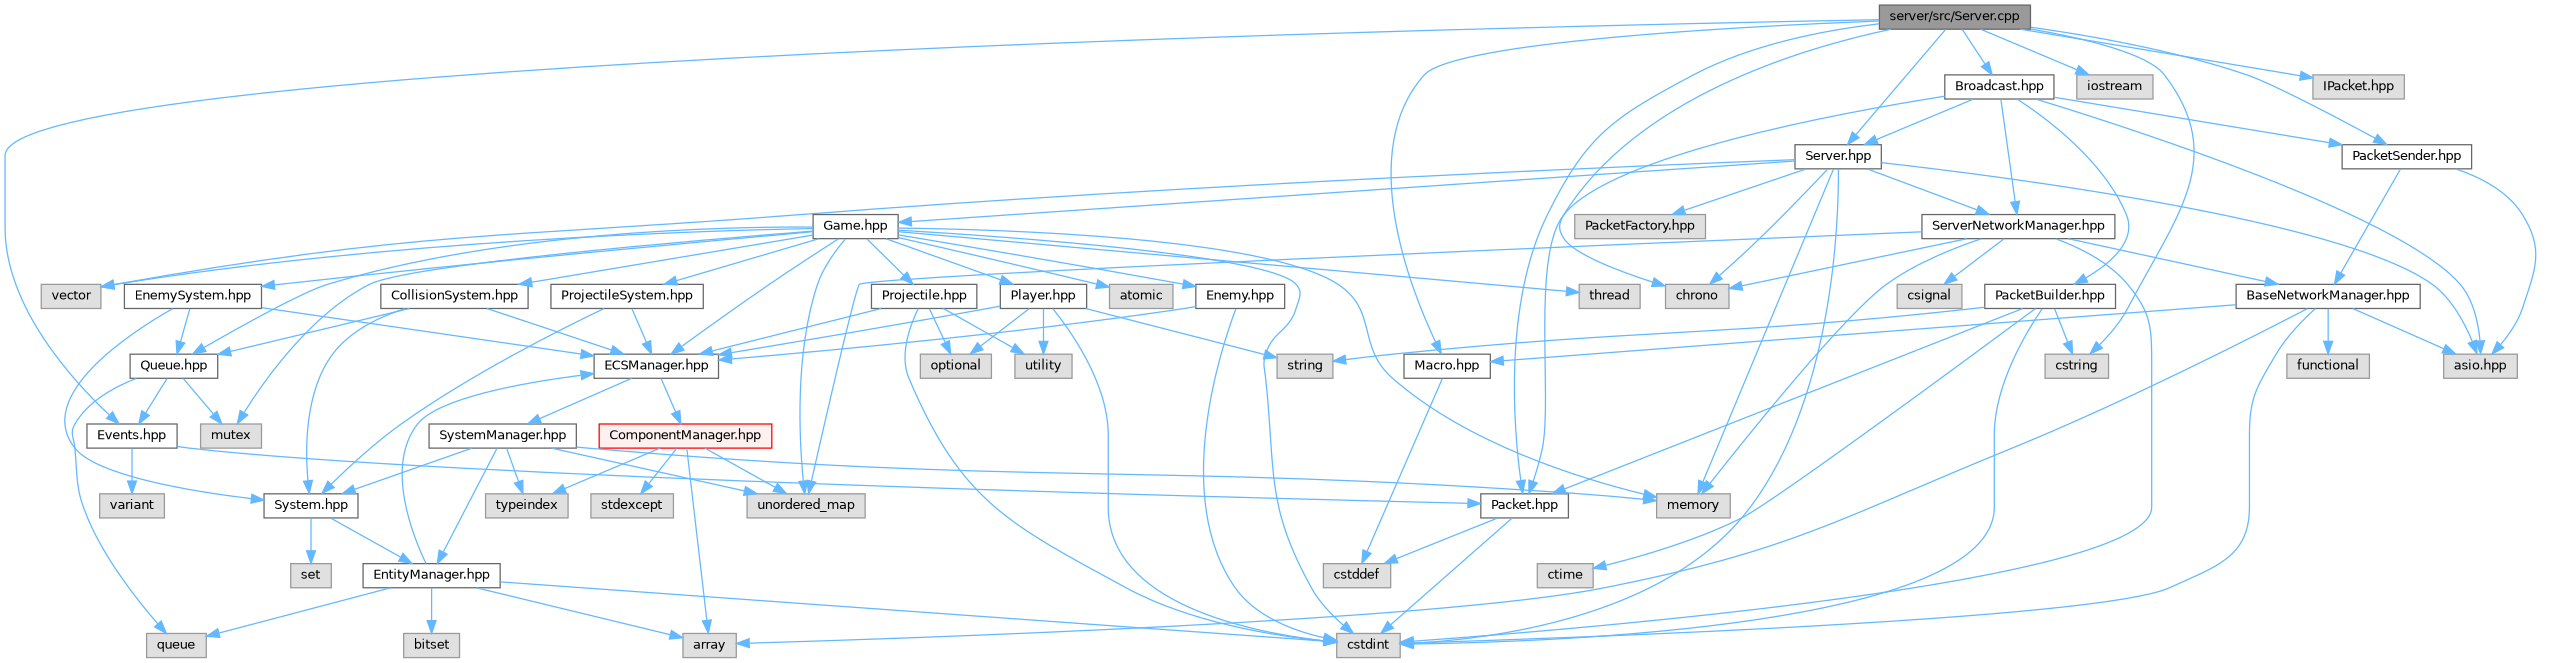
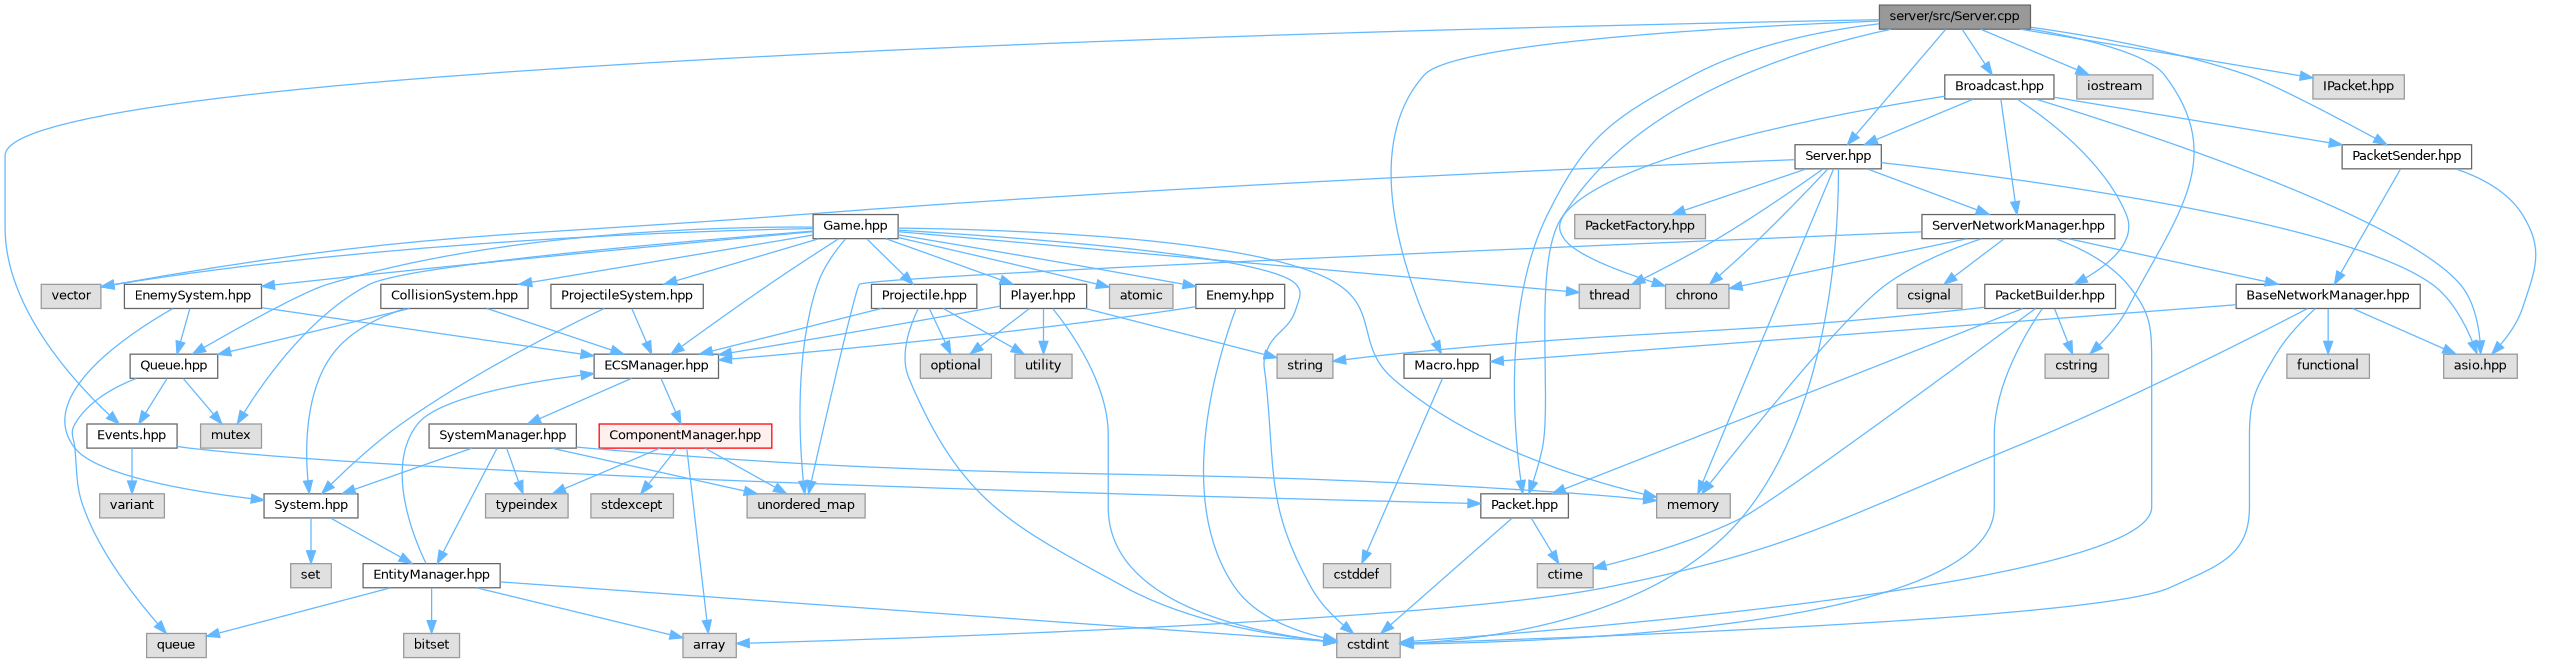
(1353, 191) -> (1736, 228)
(1447, 538) -> (1542, 535)
